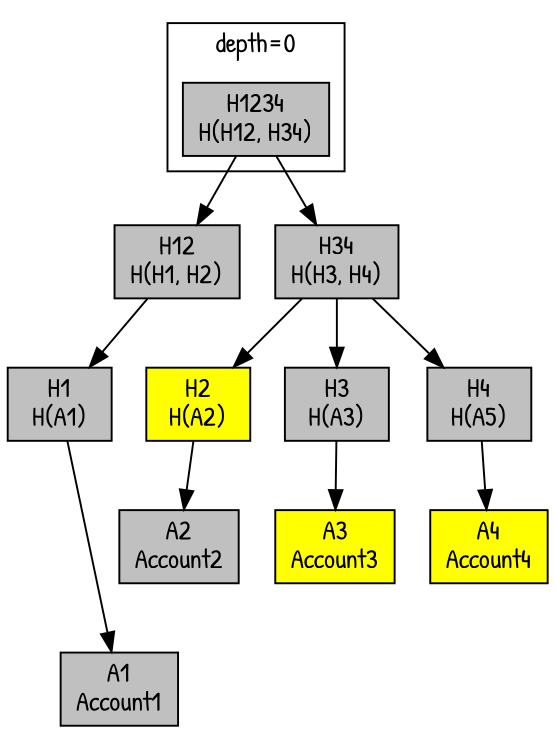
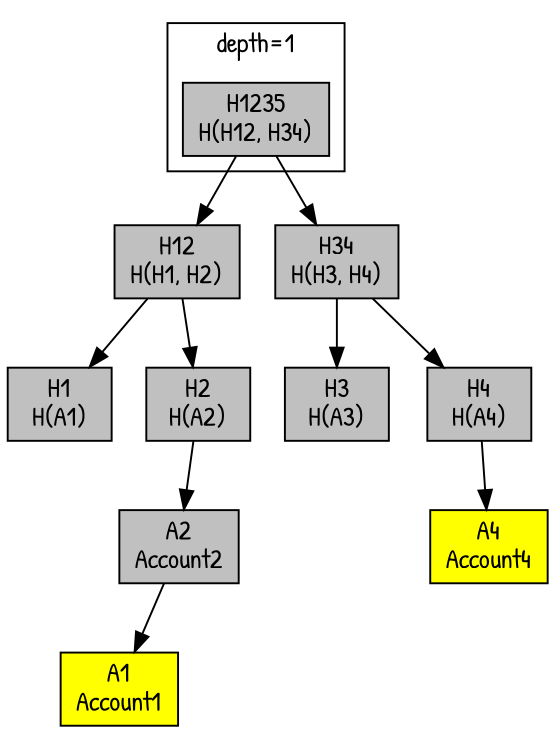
(256, 45) -> (256, 45)
(256, 119) -> (256, 119)
(275, 326) -> (186, 323)
(198, 404) -> (198, 404)
(479, 404) -> (479, 404)
(87, 537) -> (153, 609)
(335, 547) -> none
(119, 689) -> (119, 689)
